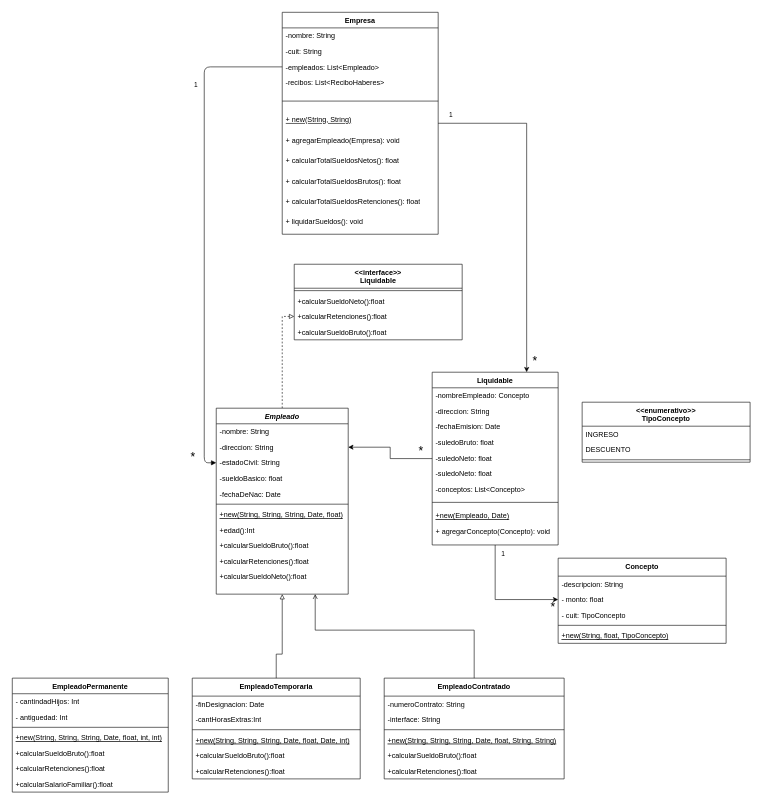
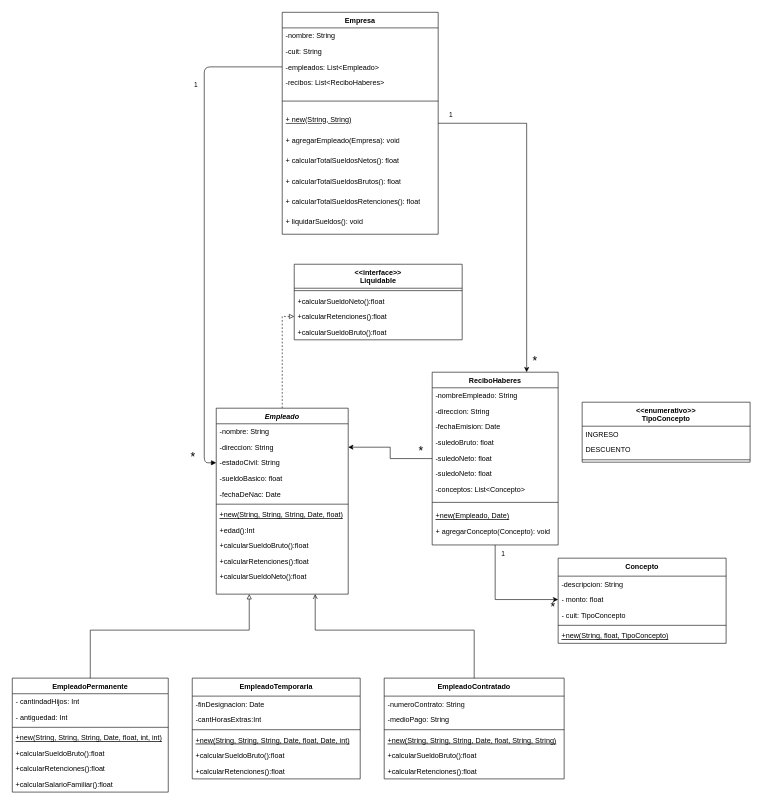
(495, 380) -> (495, 380)
(483, 396) -> (478, 396)
none -> (161, 630)
(282, 642) -> none
(420, 720) -> (420, 720)
